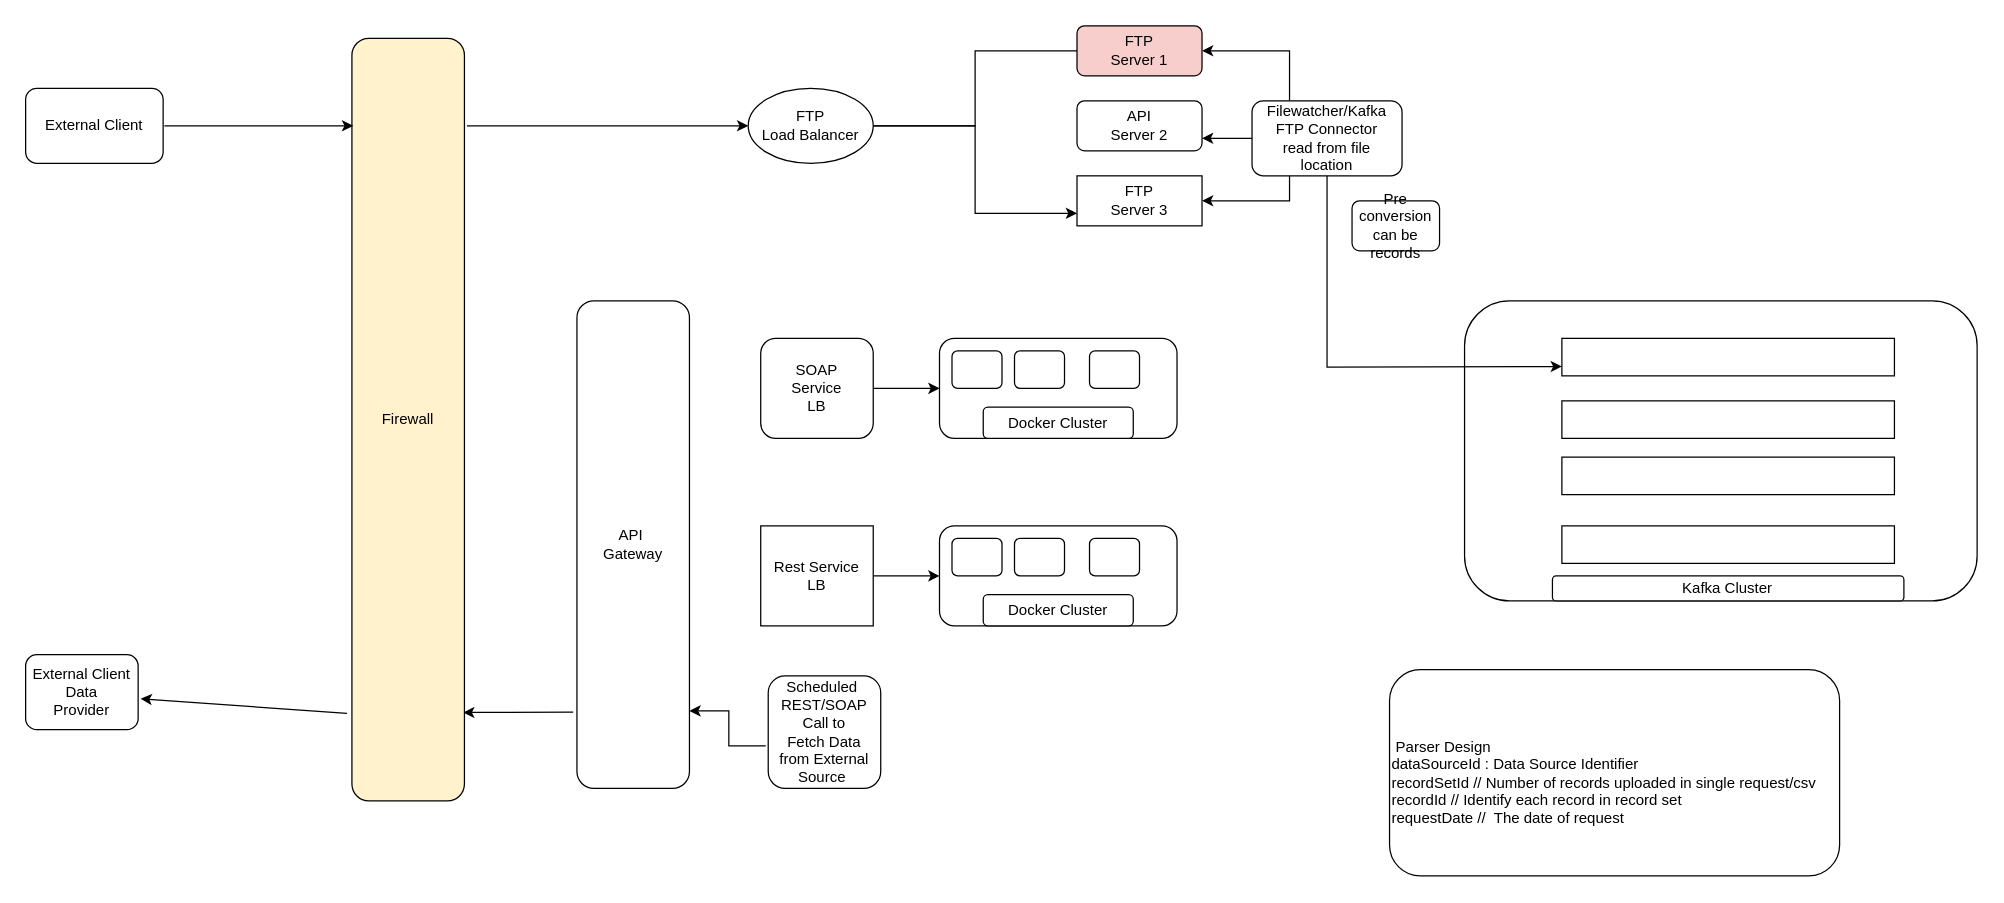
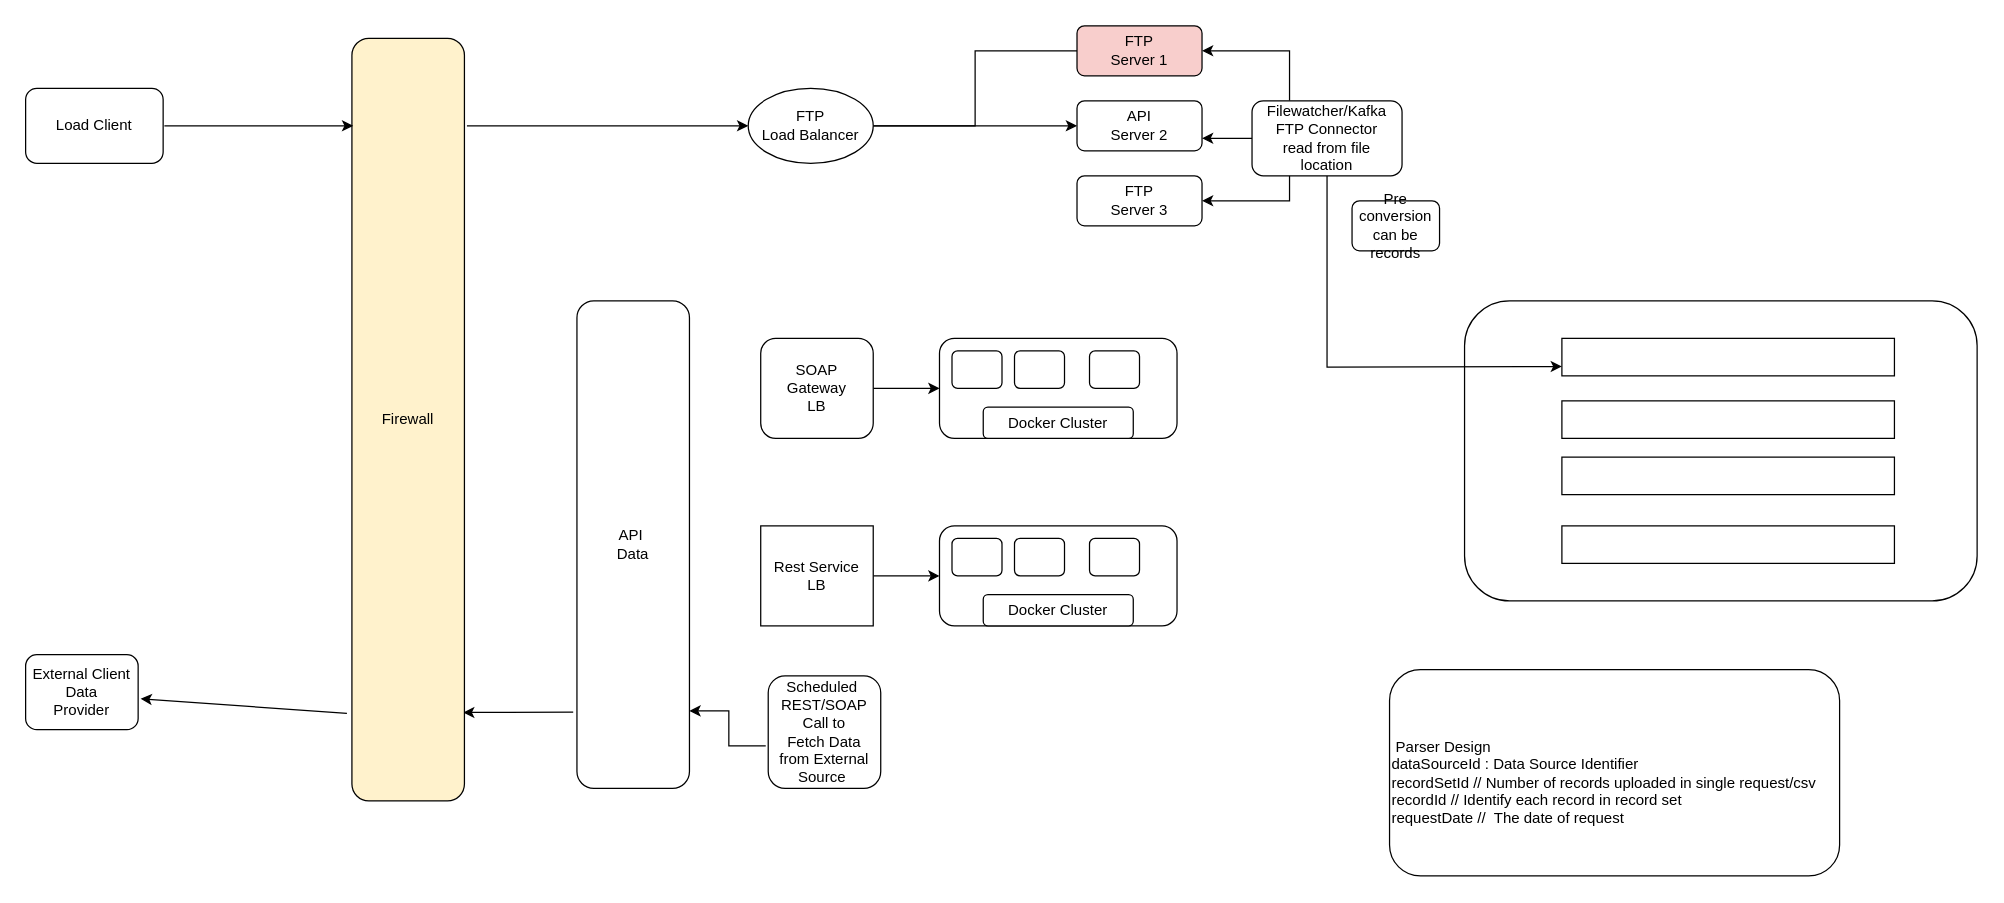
(94, 126) -> (94, 126)
none -> (1023, 126)
(1139, 201) -> (1139, 201)
(979, 213) -> none
(817, 388) -> (817, 388)
(633, 544) -> (633, 544)
(1728, 588) -> none
